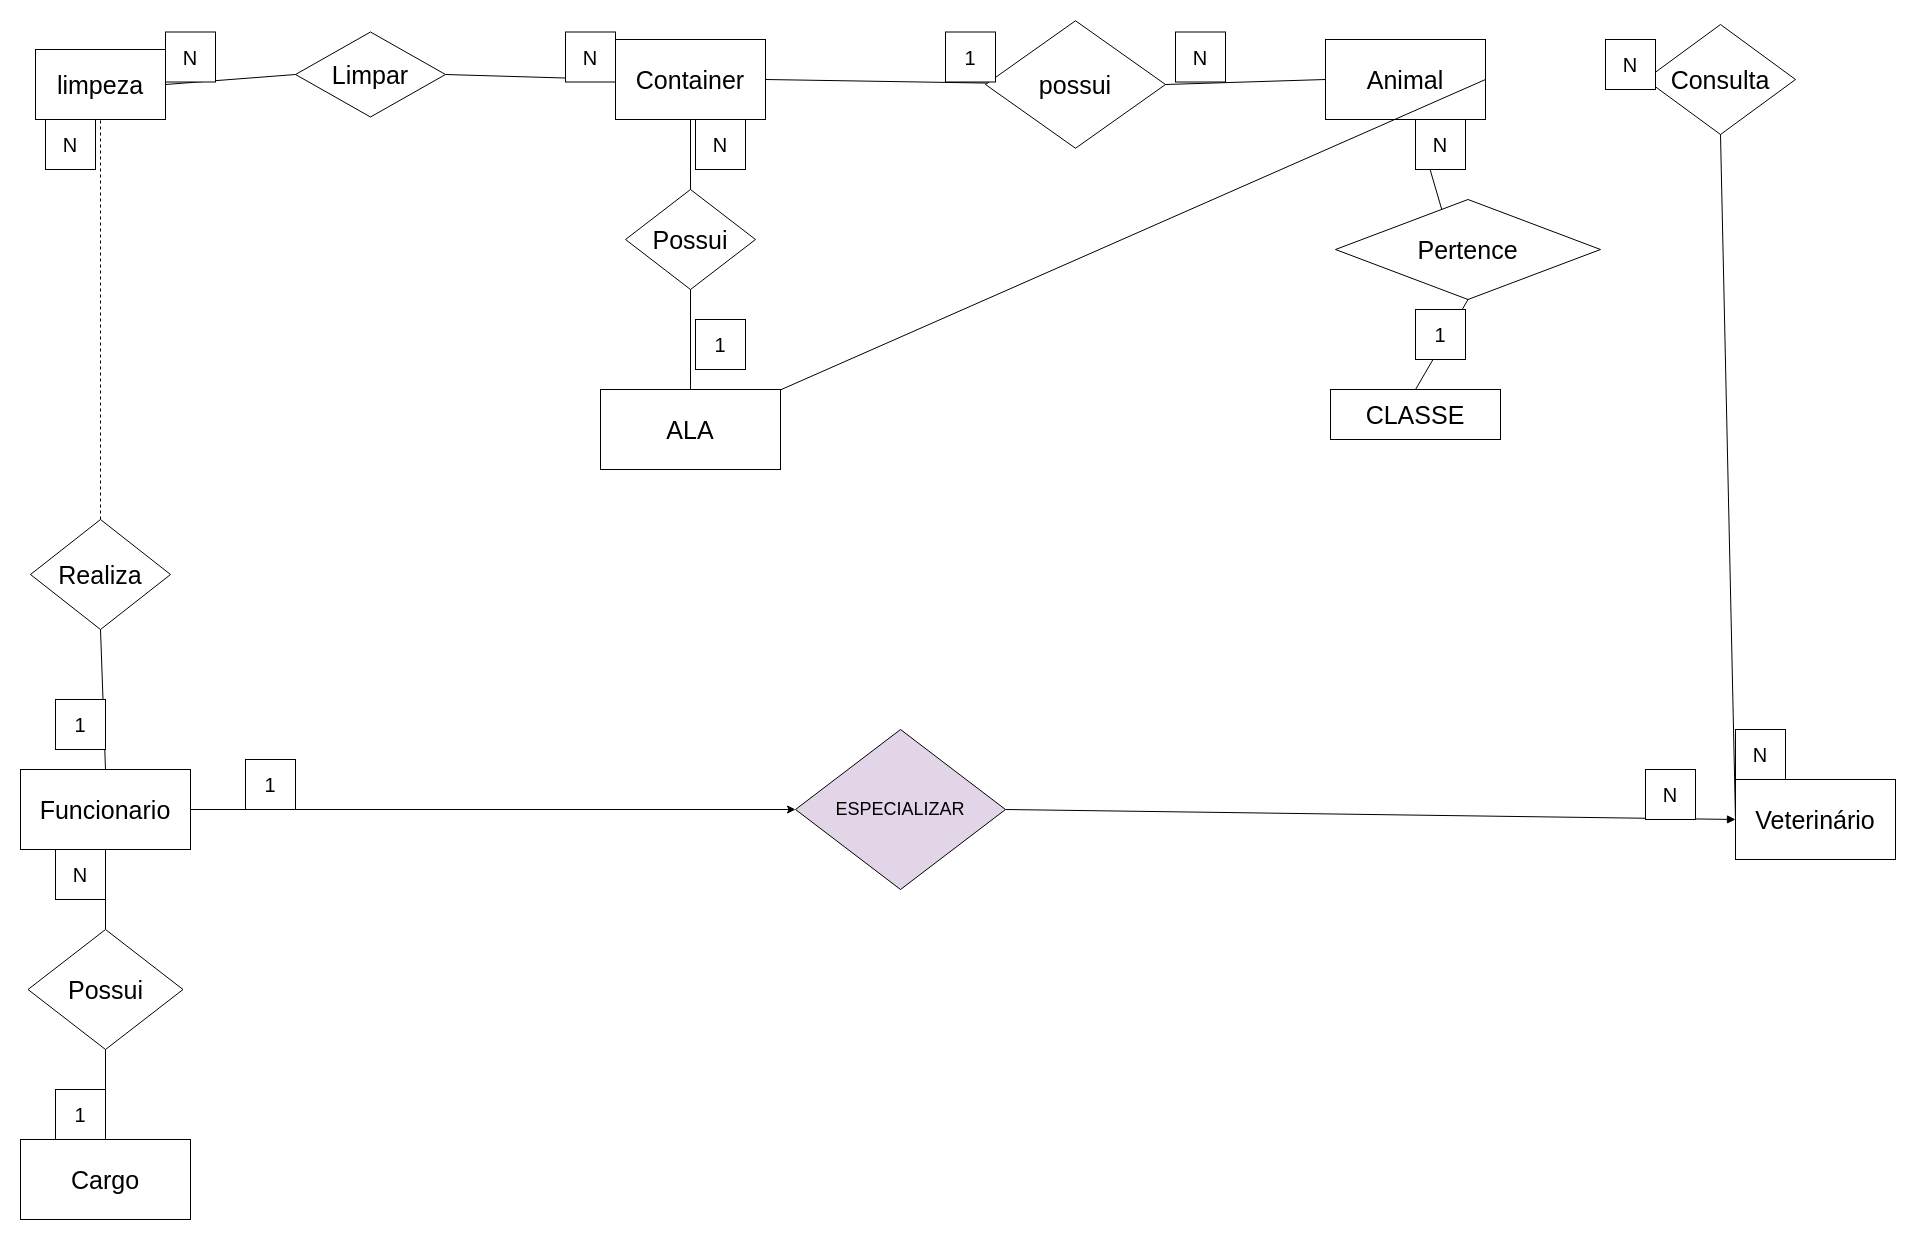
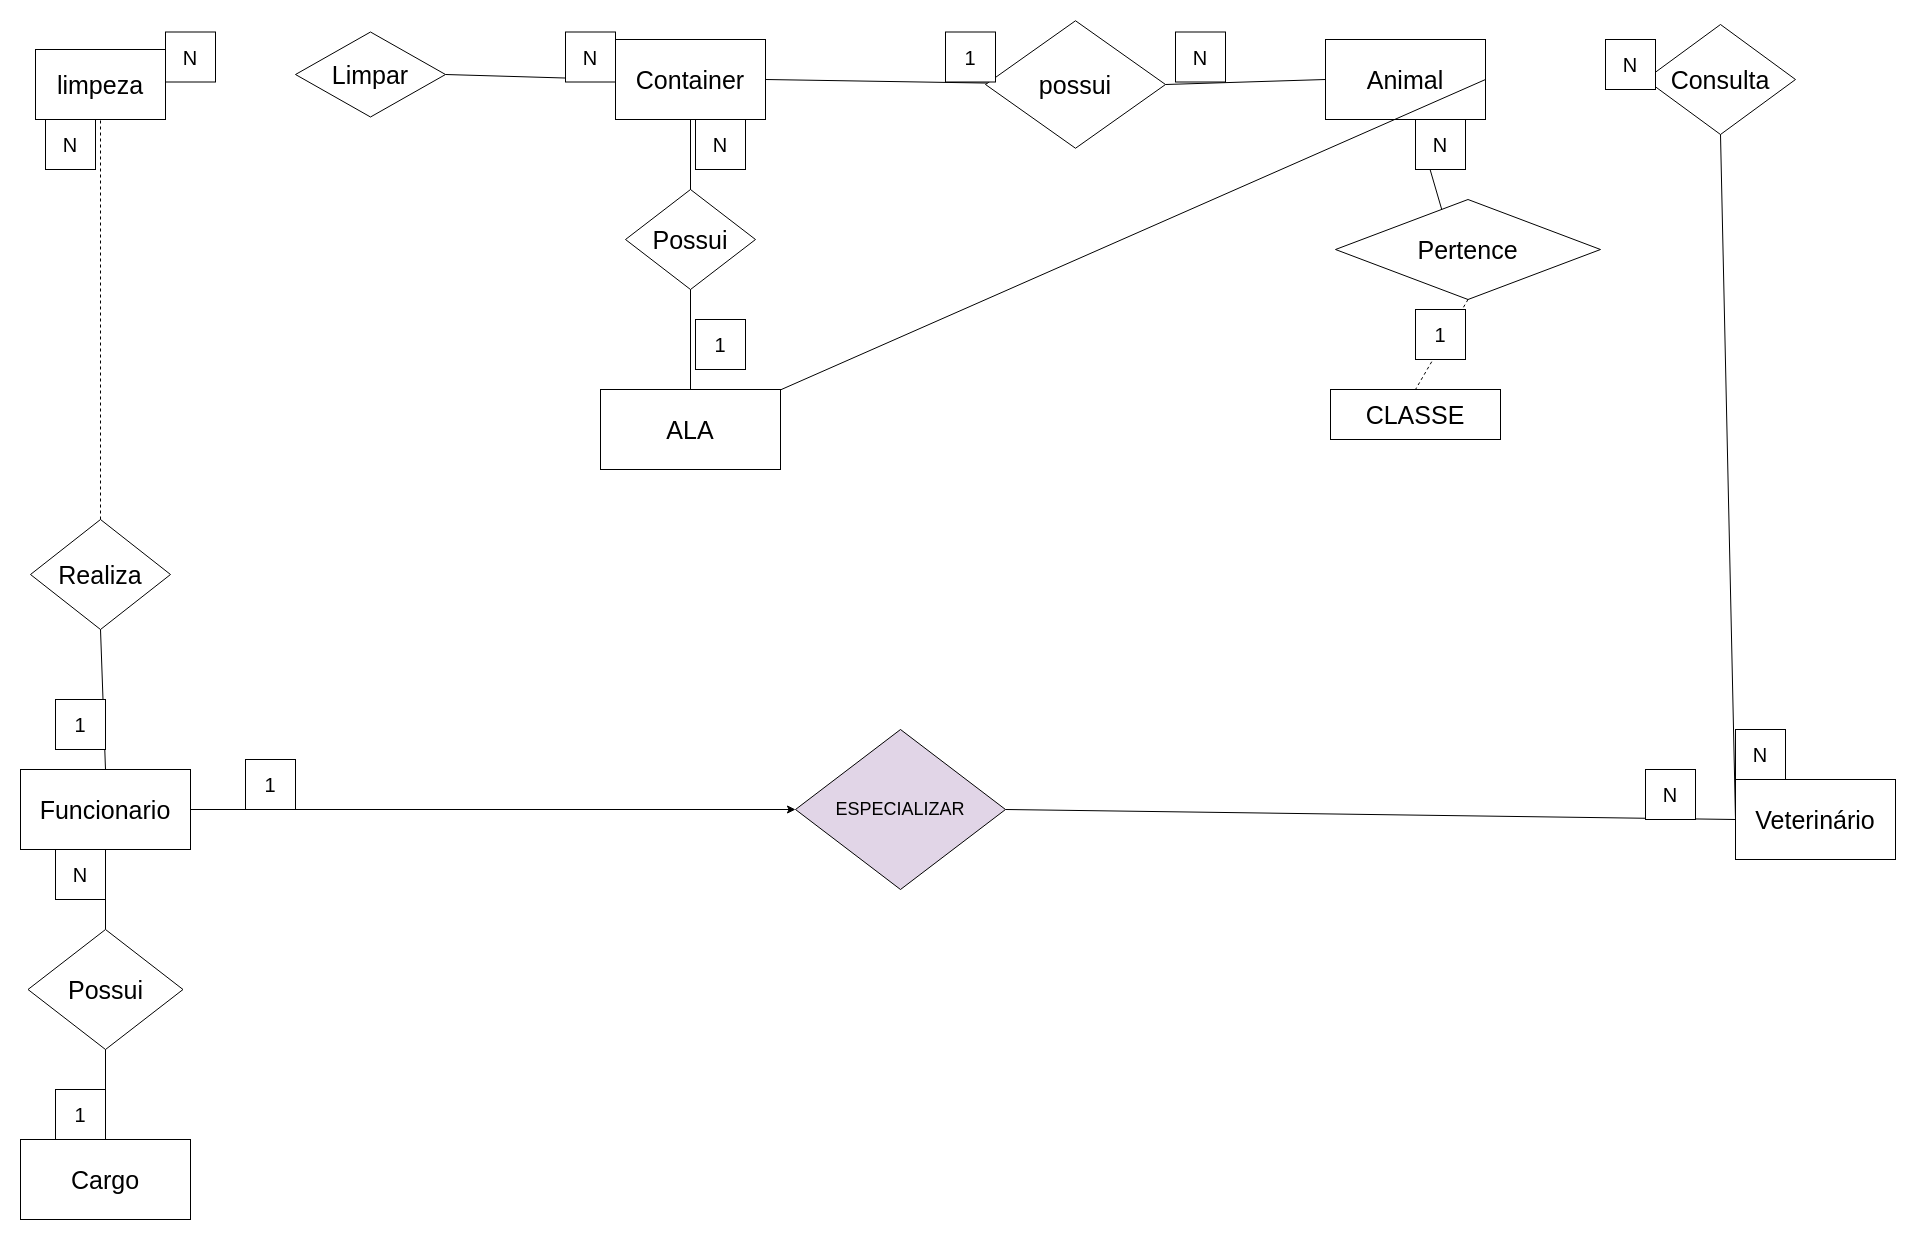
(255, 78) -> none
(1425, 373) -> (1425, 373)
(1726, 819) -> (1729, 819)
